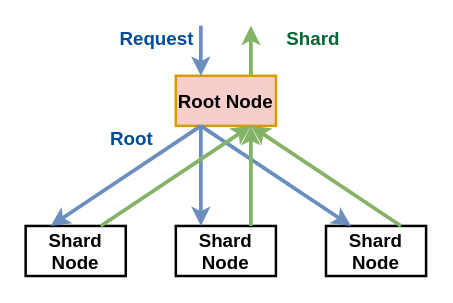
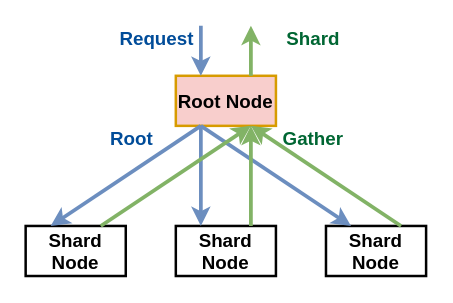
none -> (313, 138)
